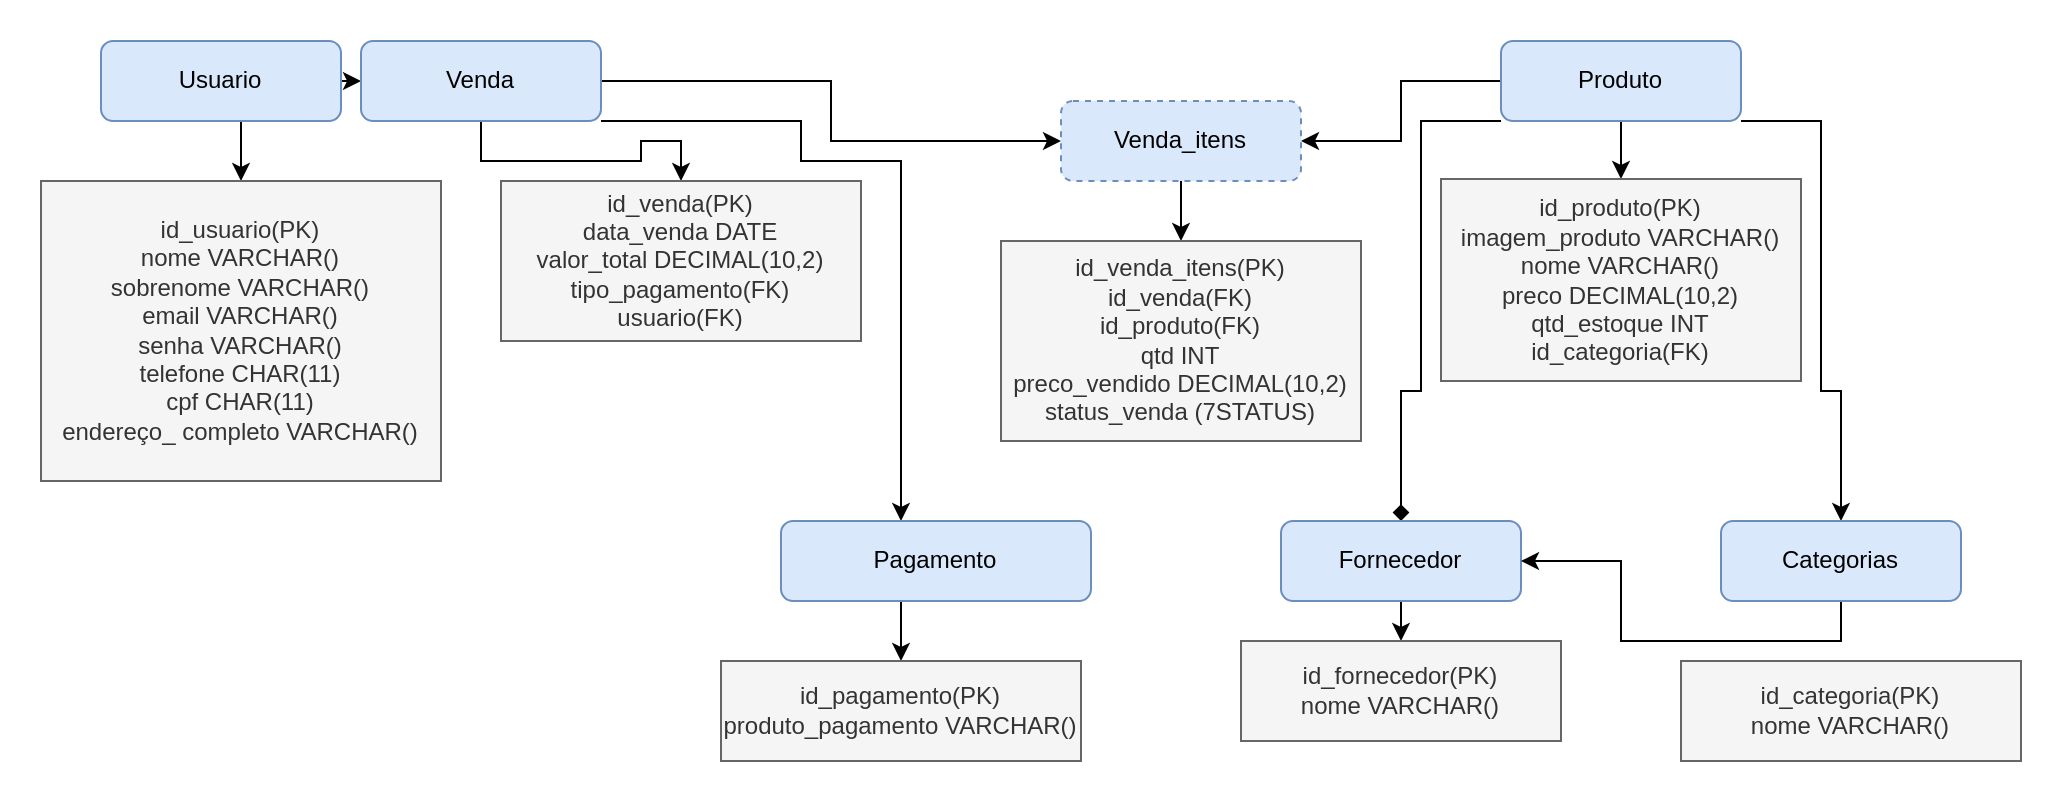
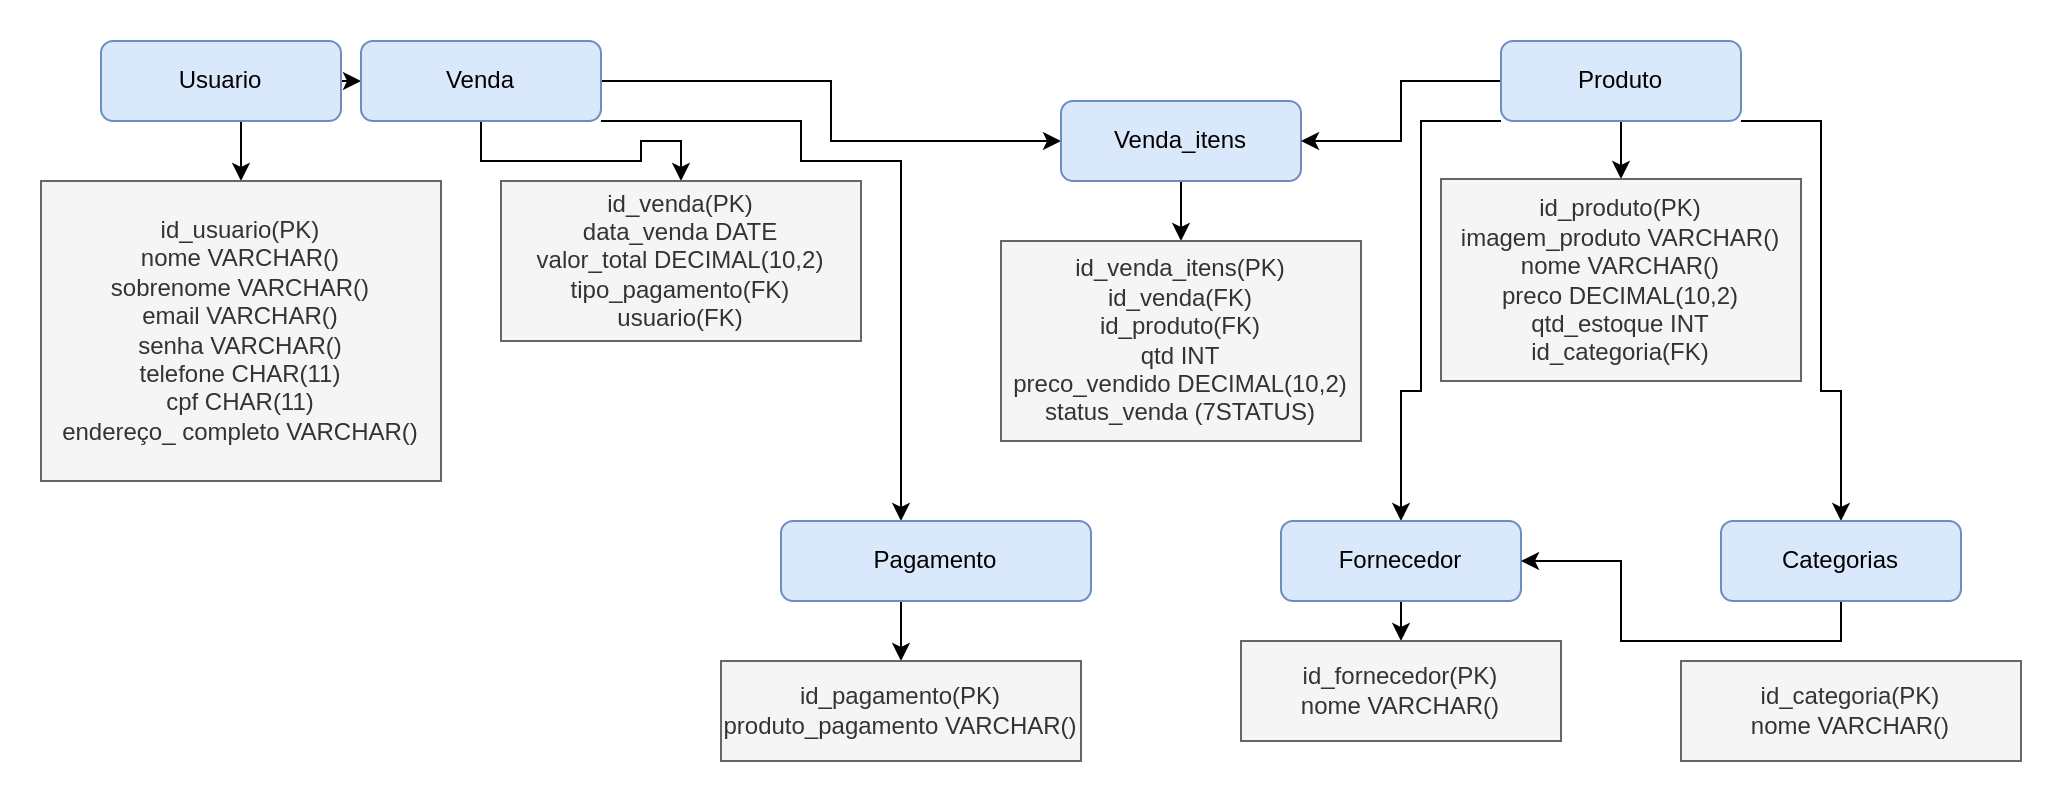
(1181, 141) -> (1181, 141)
(1401, 505) -> (1401, 506)
